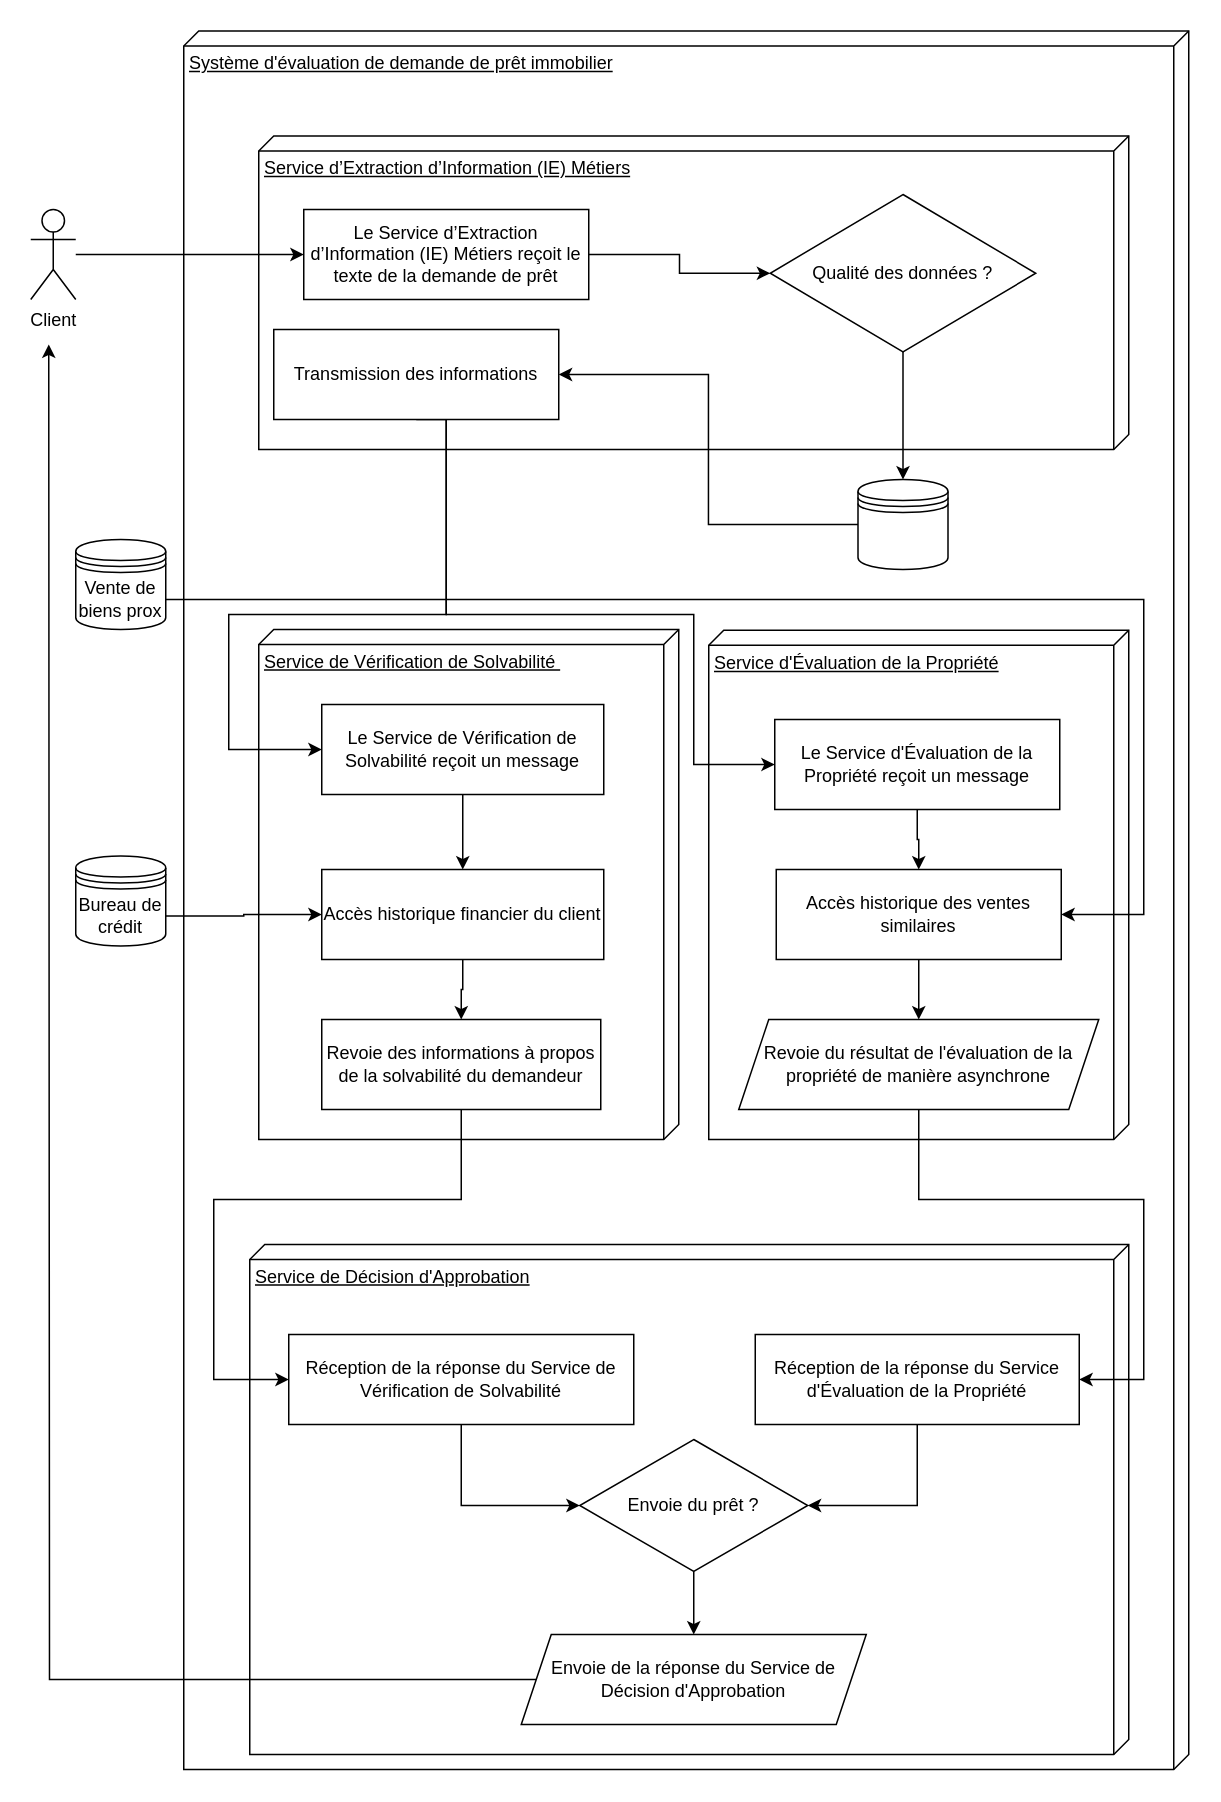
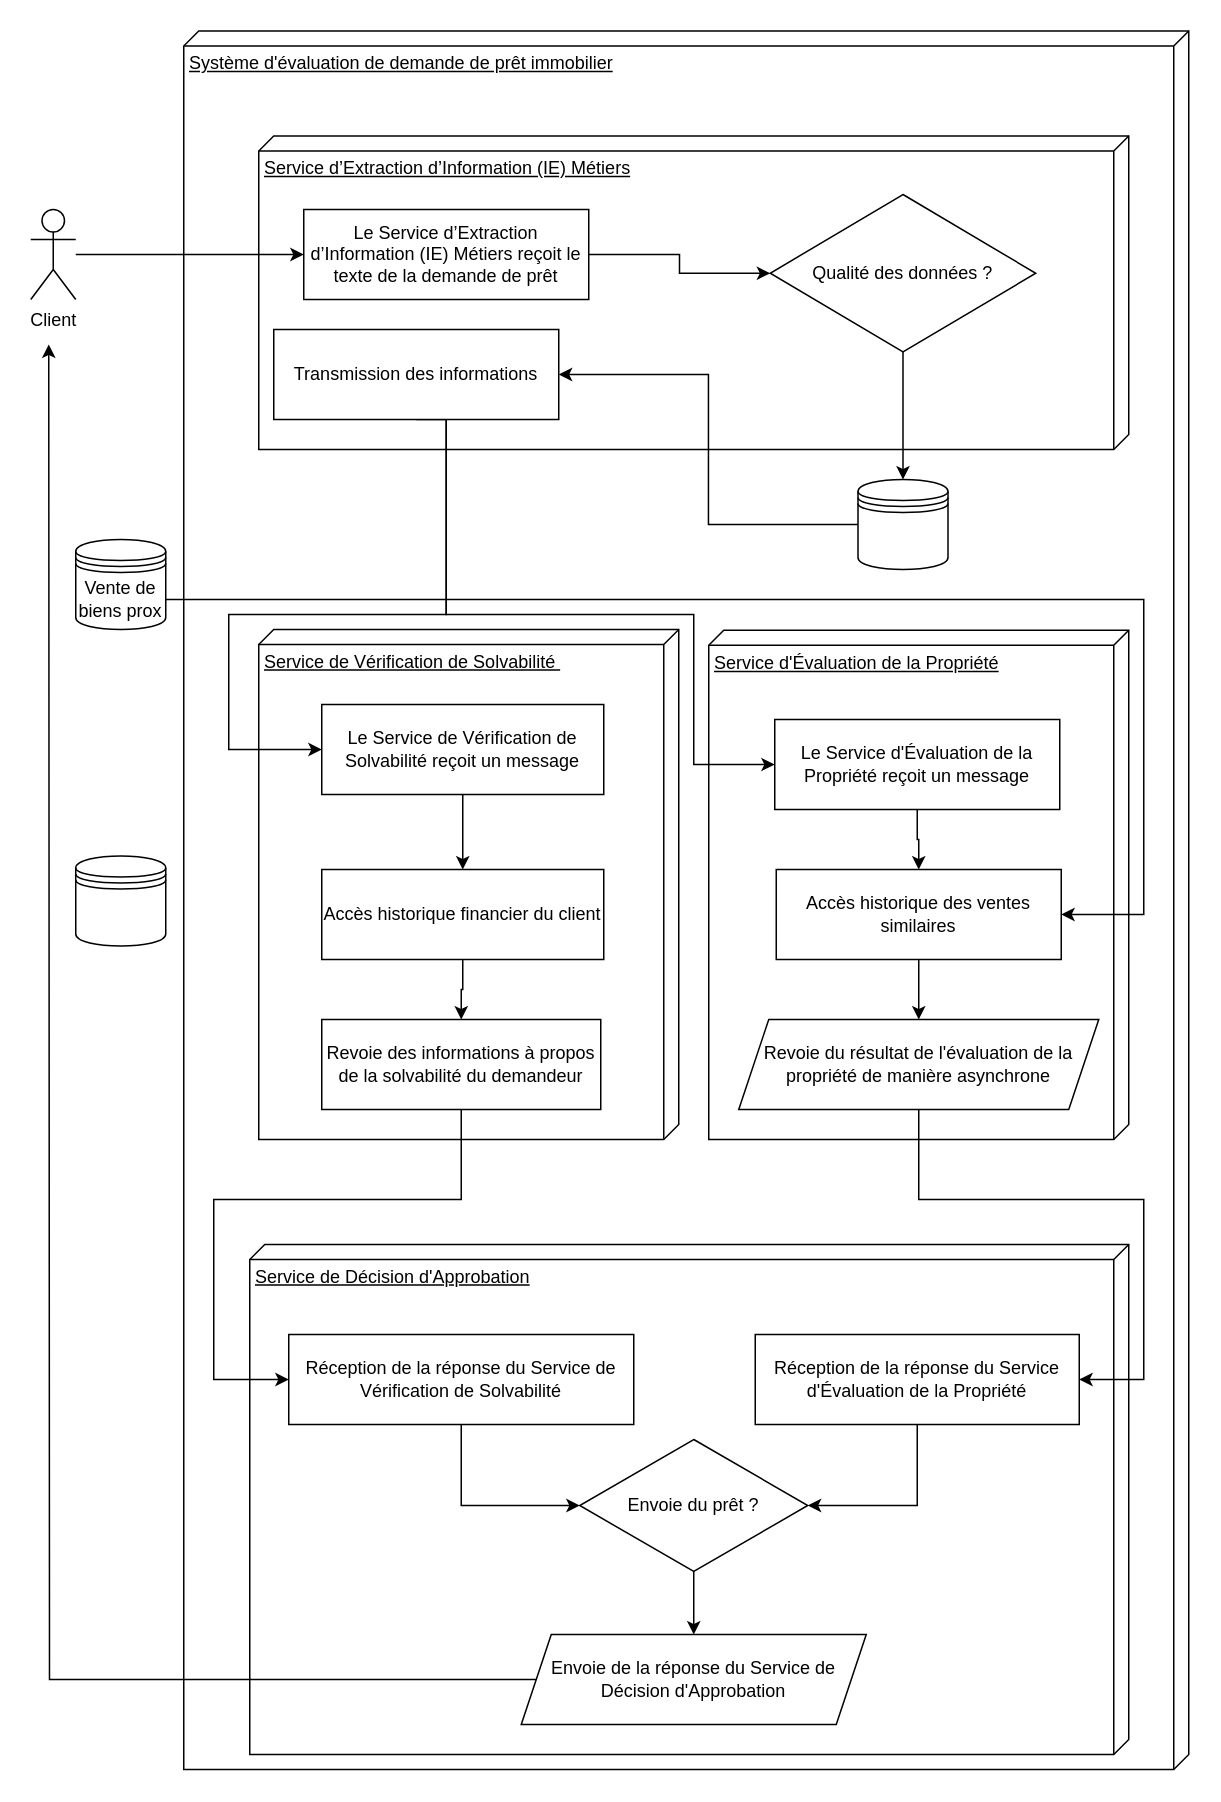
(121, 916) -> none
(239, 916) -> none
